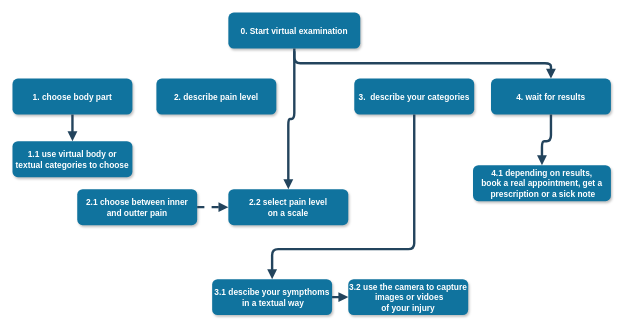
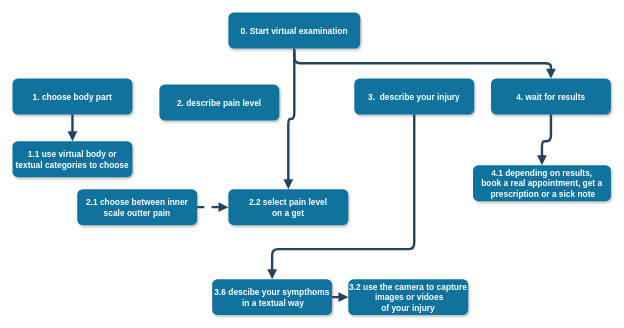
(216, 97) -> (219, 103)
(414, 97) -> (414, 97)
(137, 203) -> (137, 203)
(288, 203) -> (288, 203)
(272, 293) -> (272, 293)
